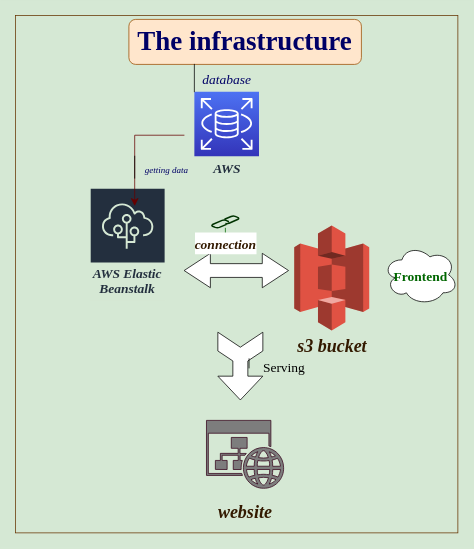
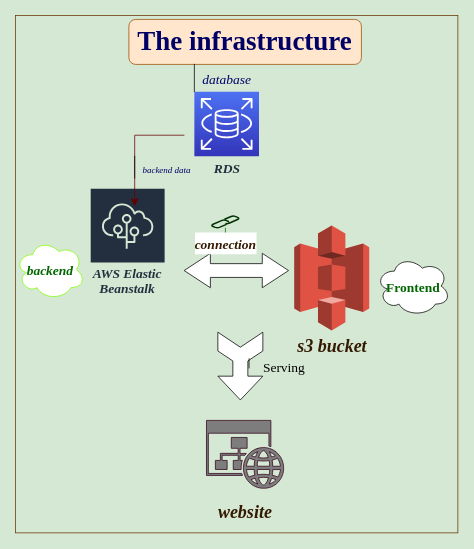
(167, 167) -> (167, 167)
(227, 167) -> (227, 167)
none -> (50, 270)
(421, 275) -> (413, 286)
